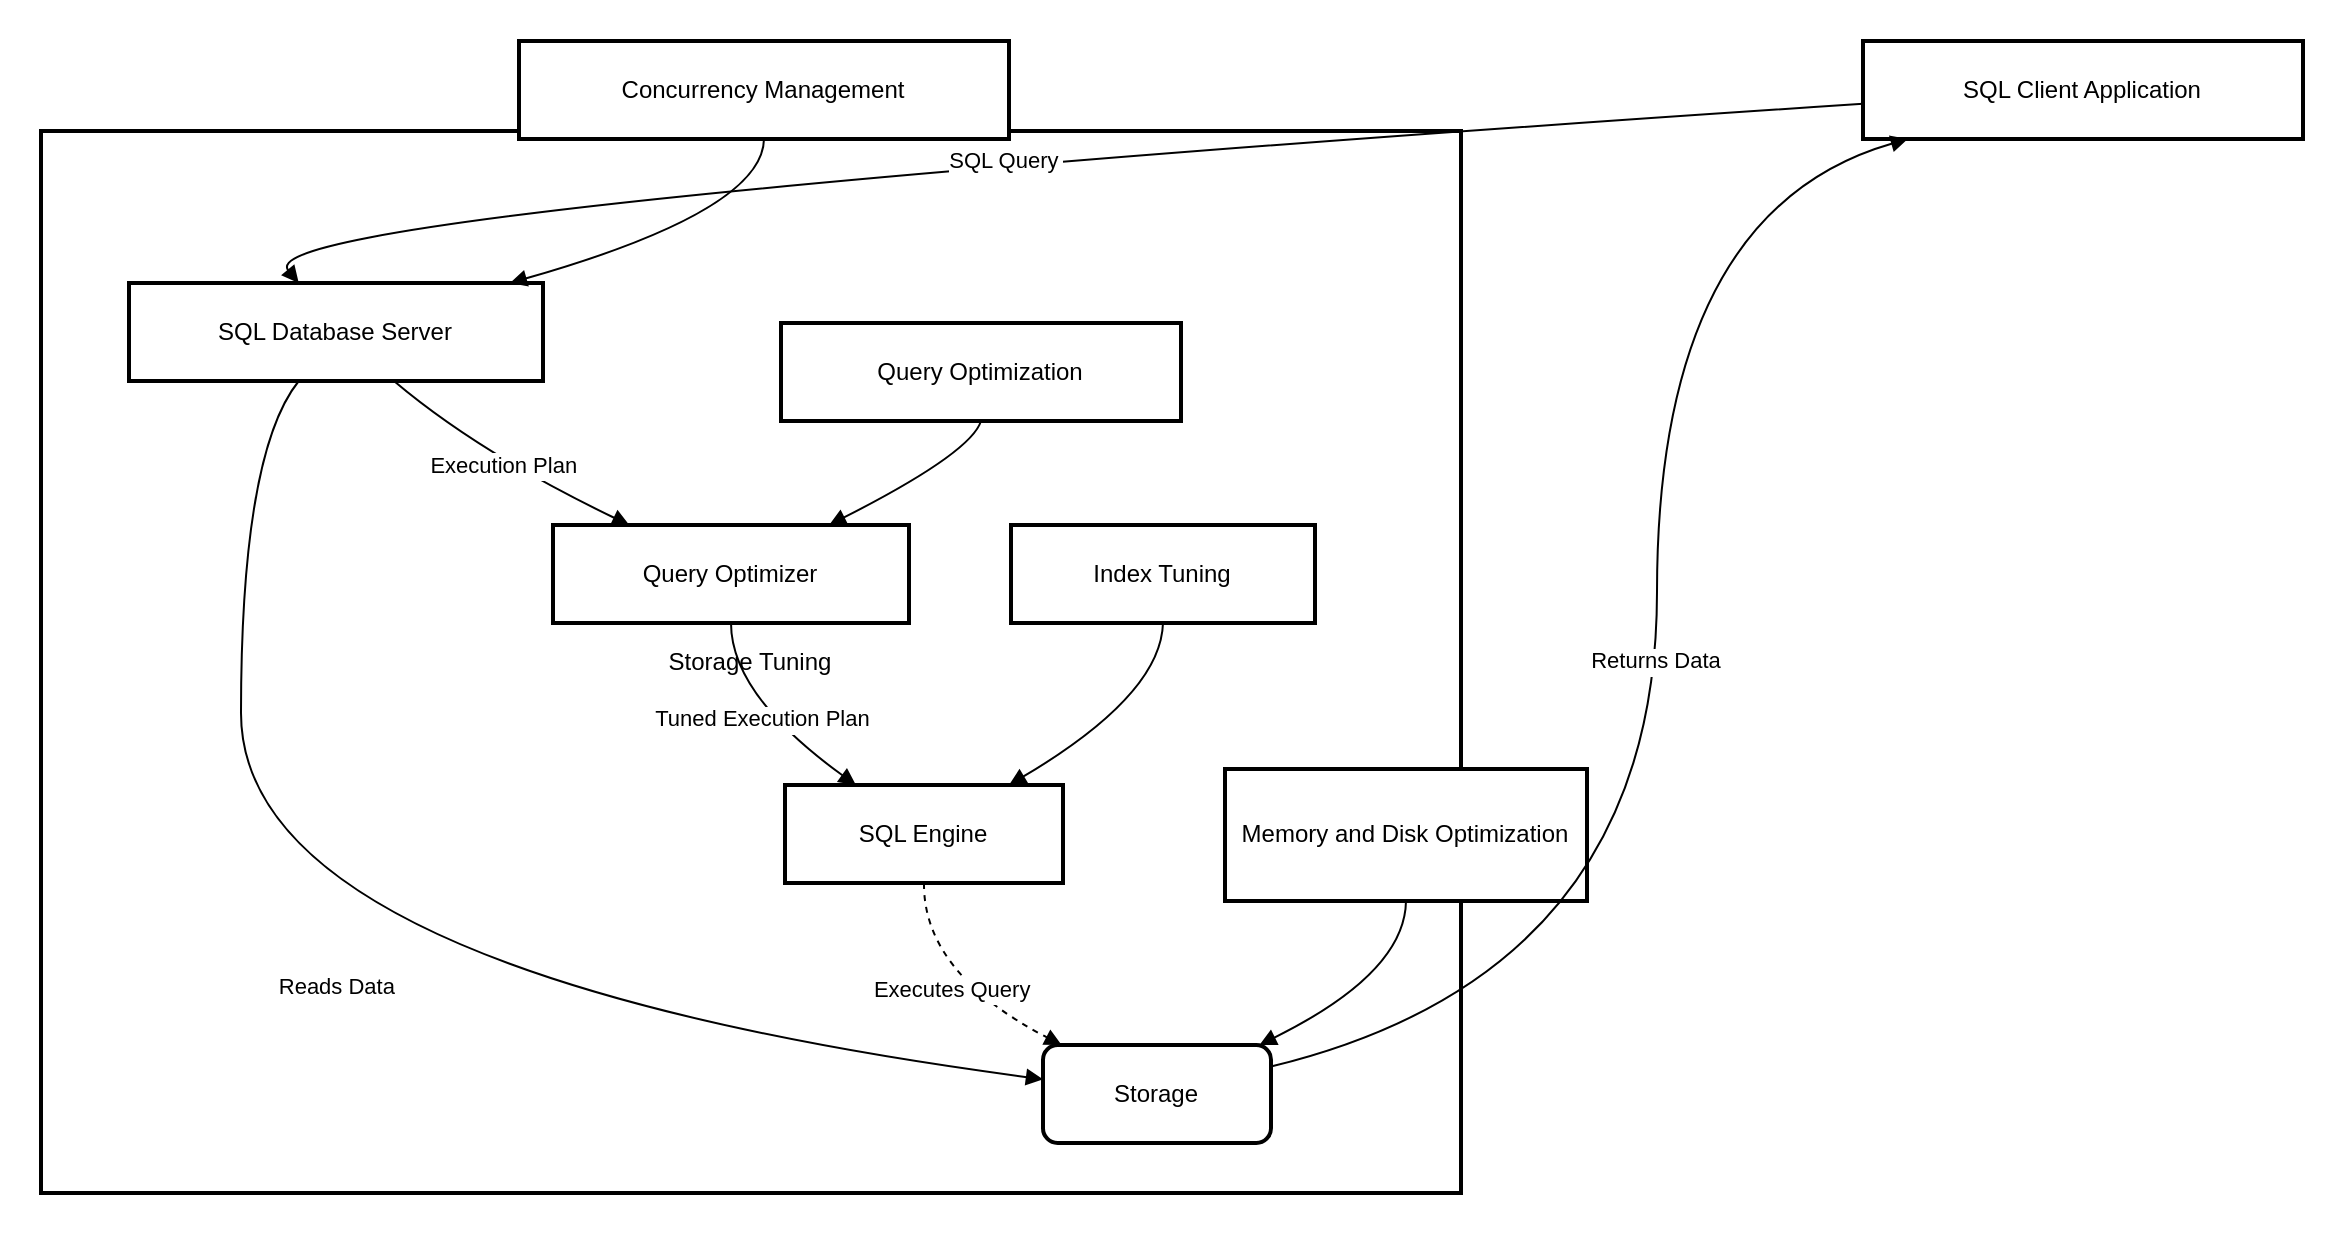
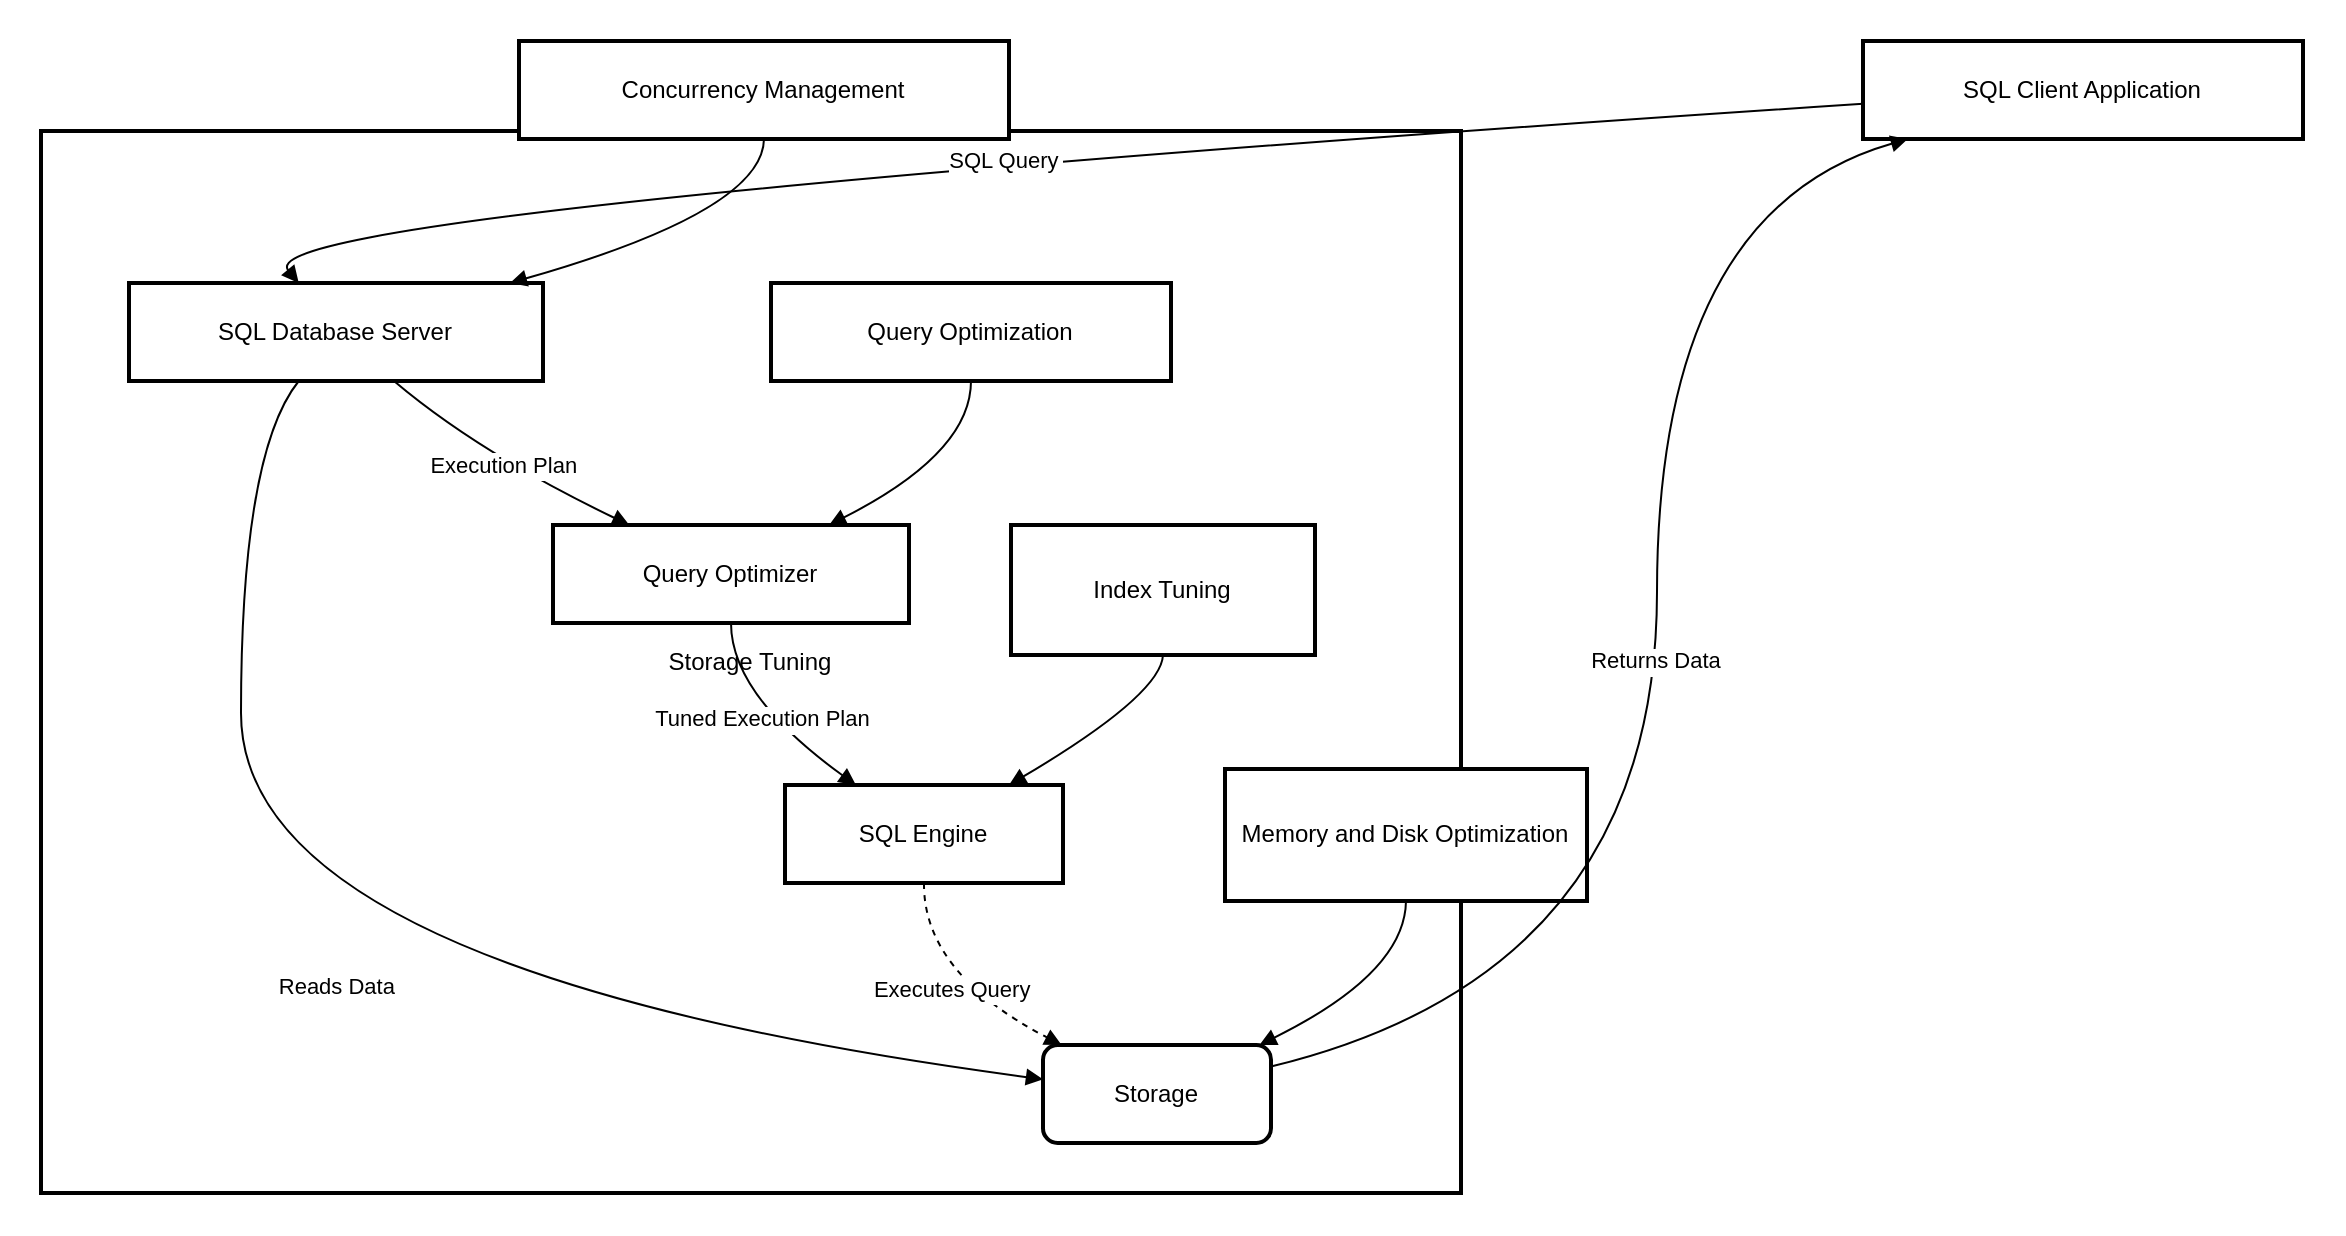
(981, 372) -> (971, 332)
(1163, 574) -> (1163, 590)
